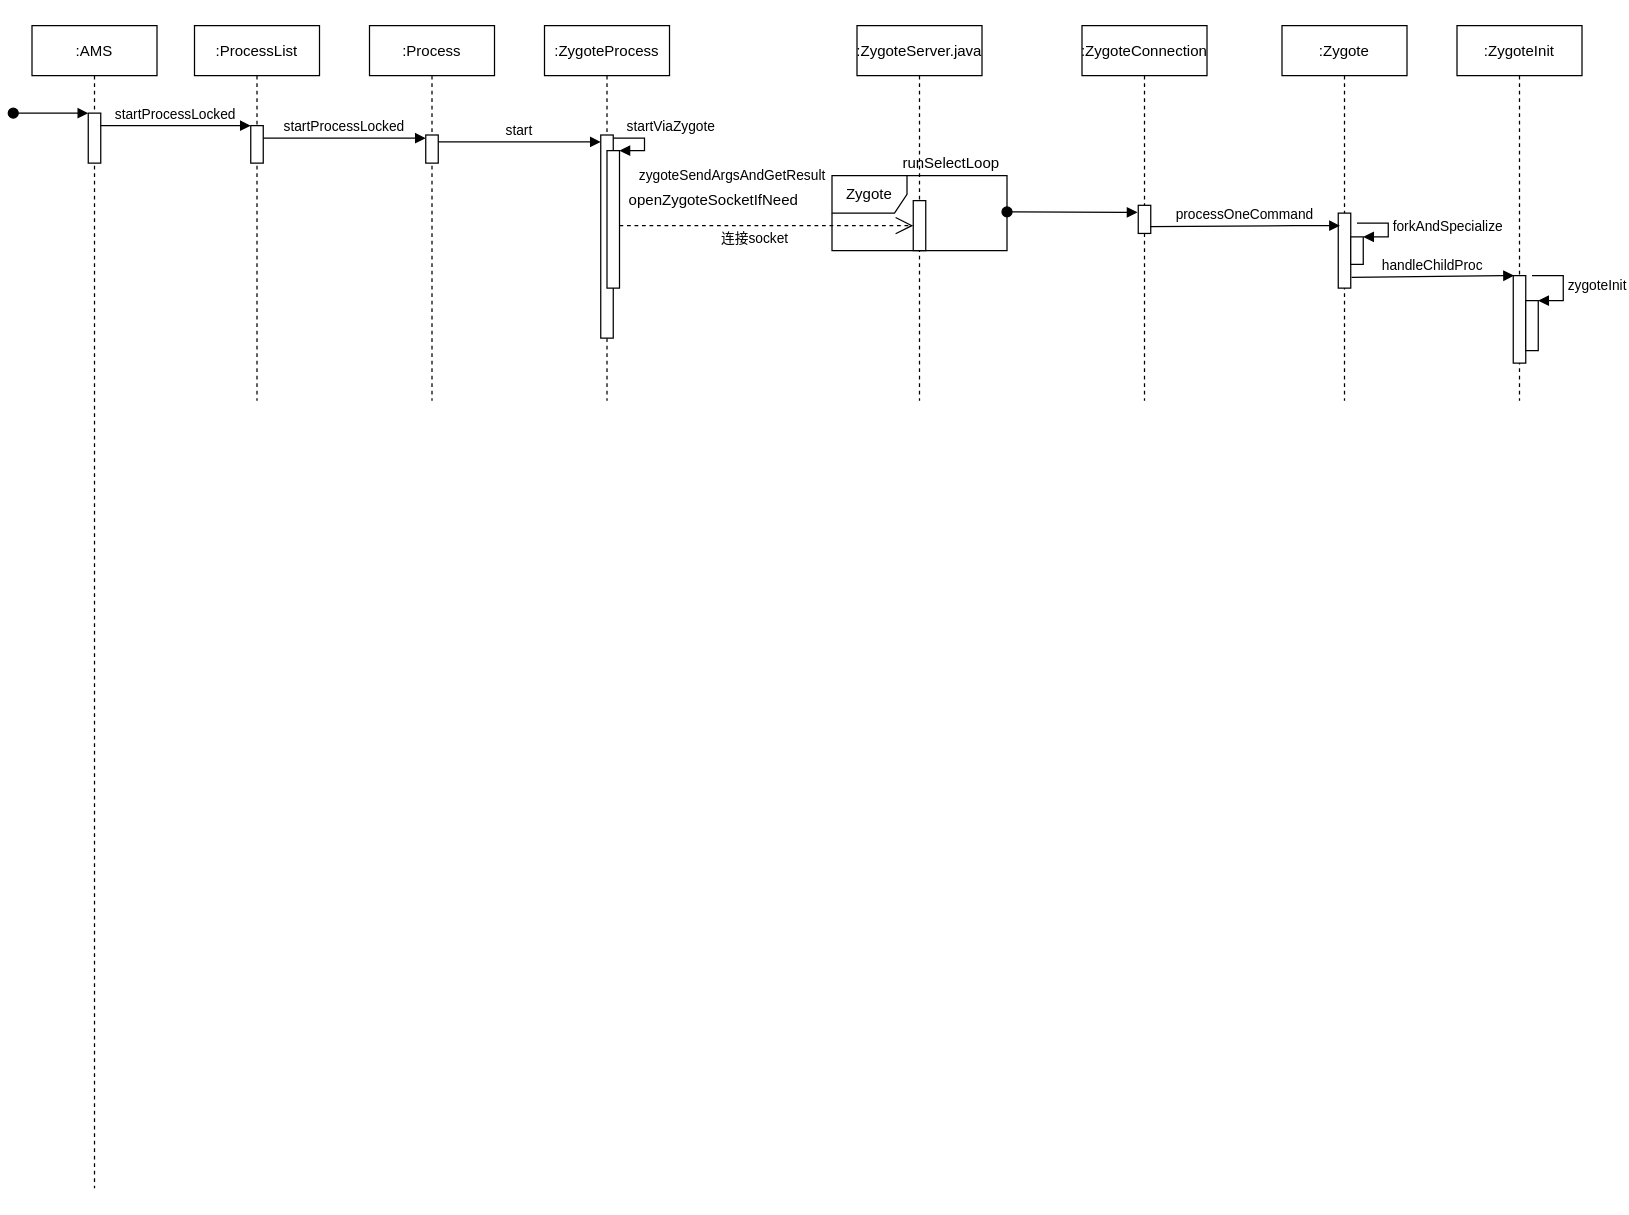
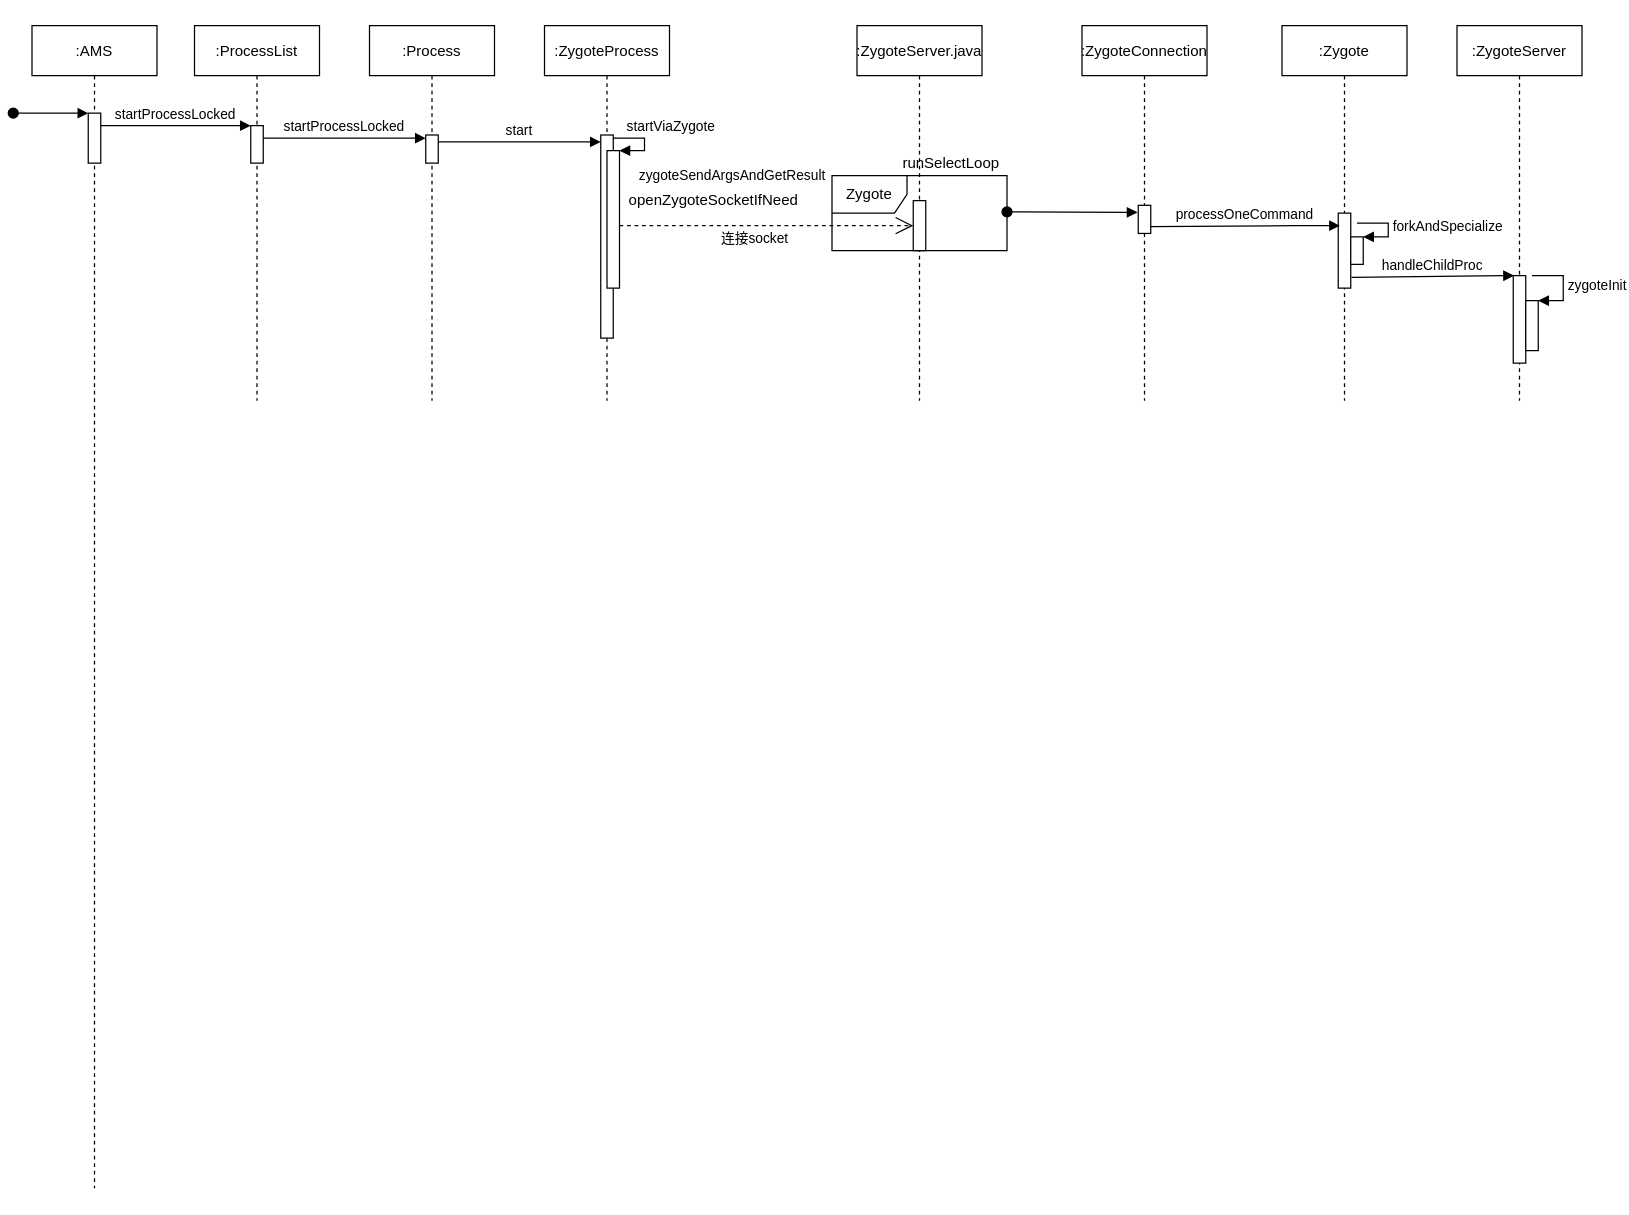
(1519, 51) -> (1519, 51)
